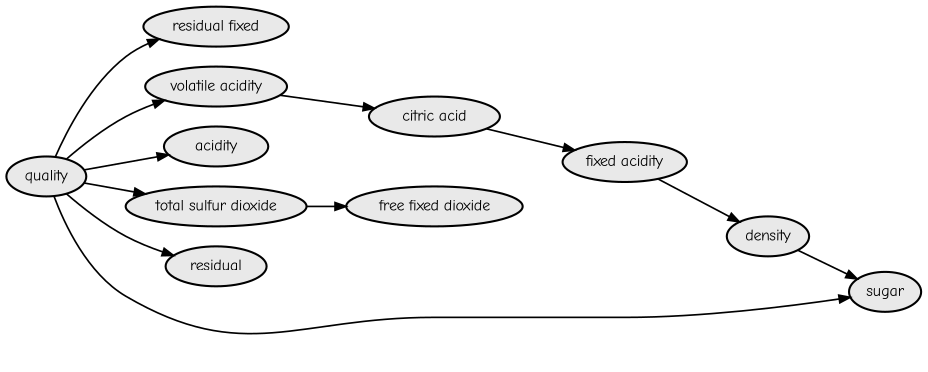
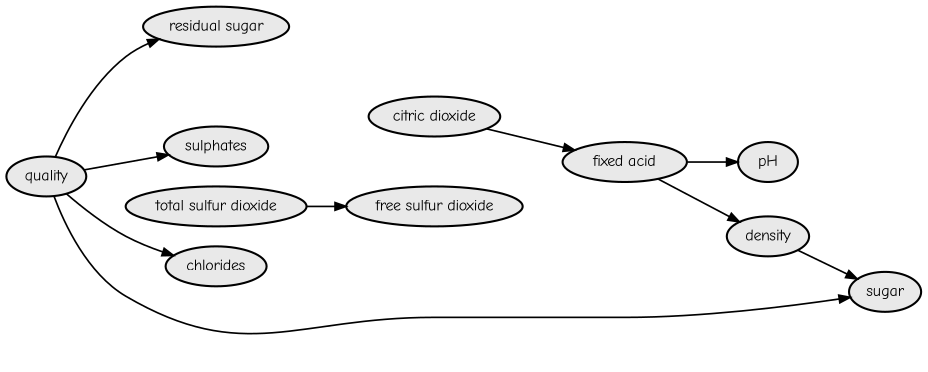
(216, 27) -> (216, 27)
(216, 87) -> none
(434, 117) -> (434, 117)
(216, 146) -> (216, 146)
(625, 162) -> (625, 162)
none -> (768, 162)
(109, 187) -> none
(434, 206) -> (434, 206)
(216, 266) -> (216, 266)
